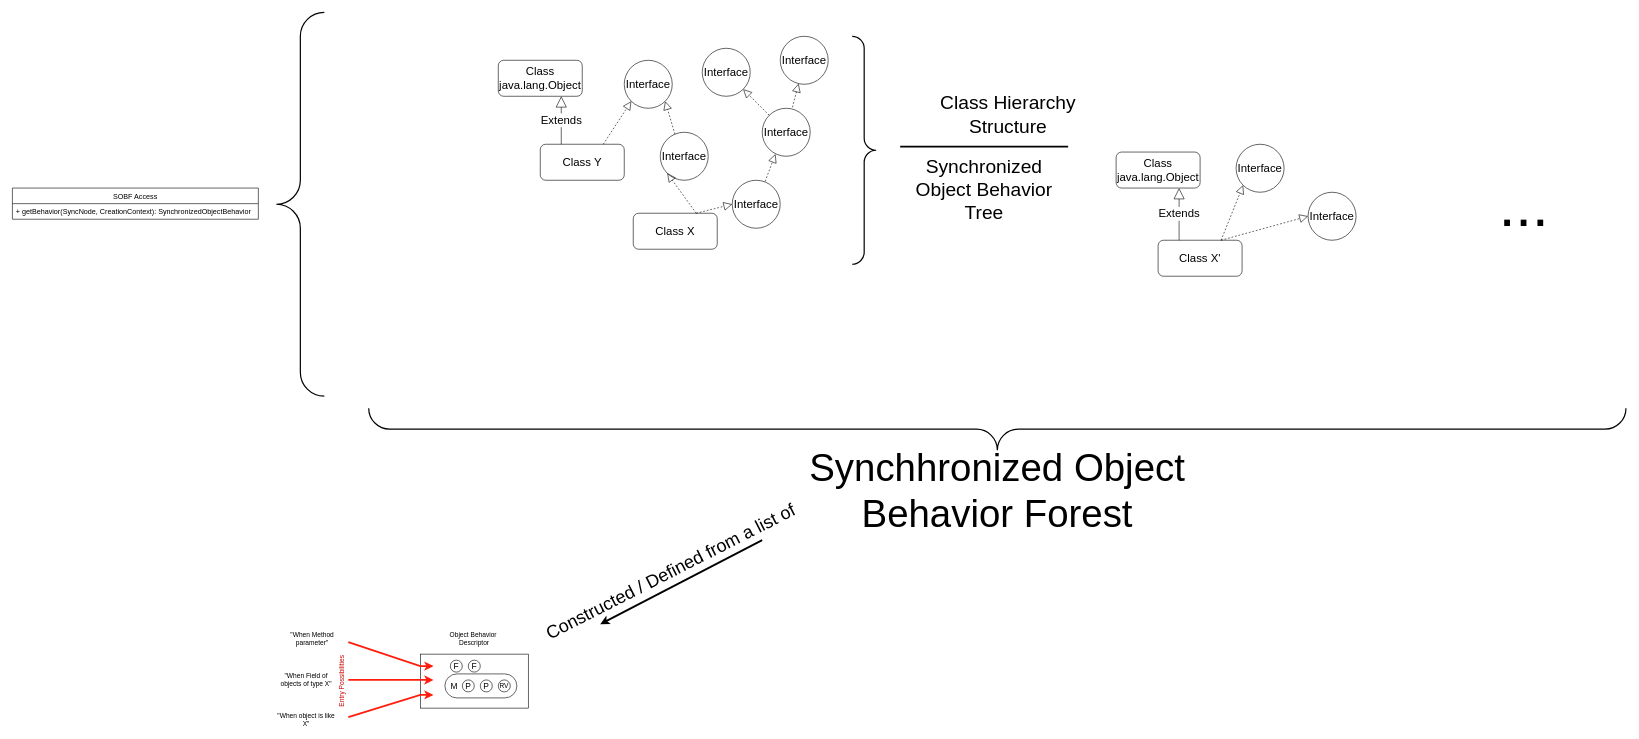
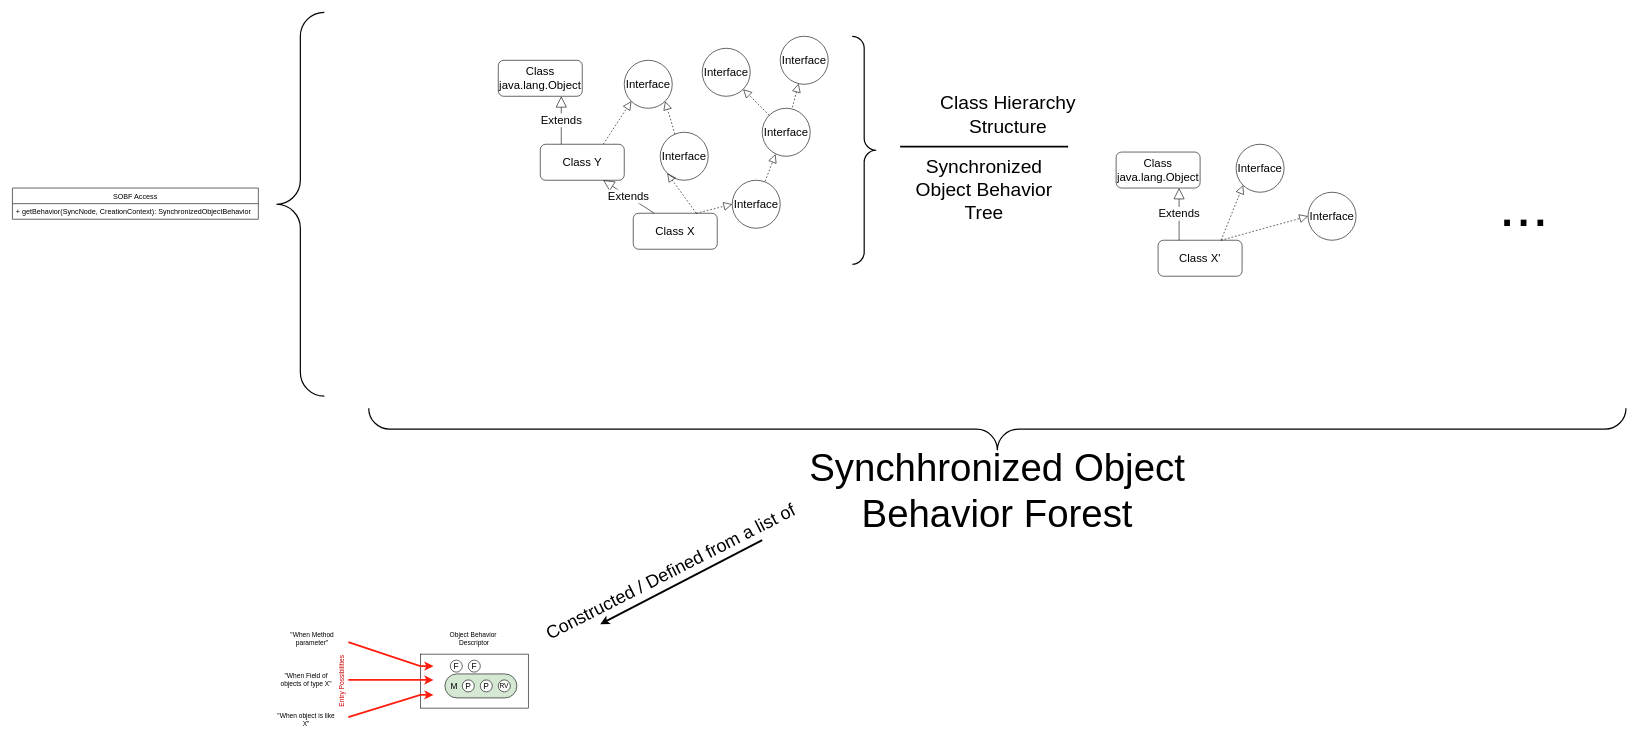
none -> (633, 199)
(448, 686) -> (448, 686)
